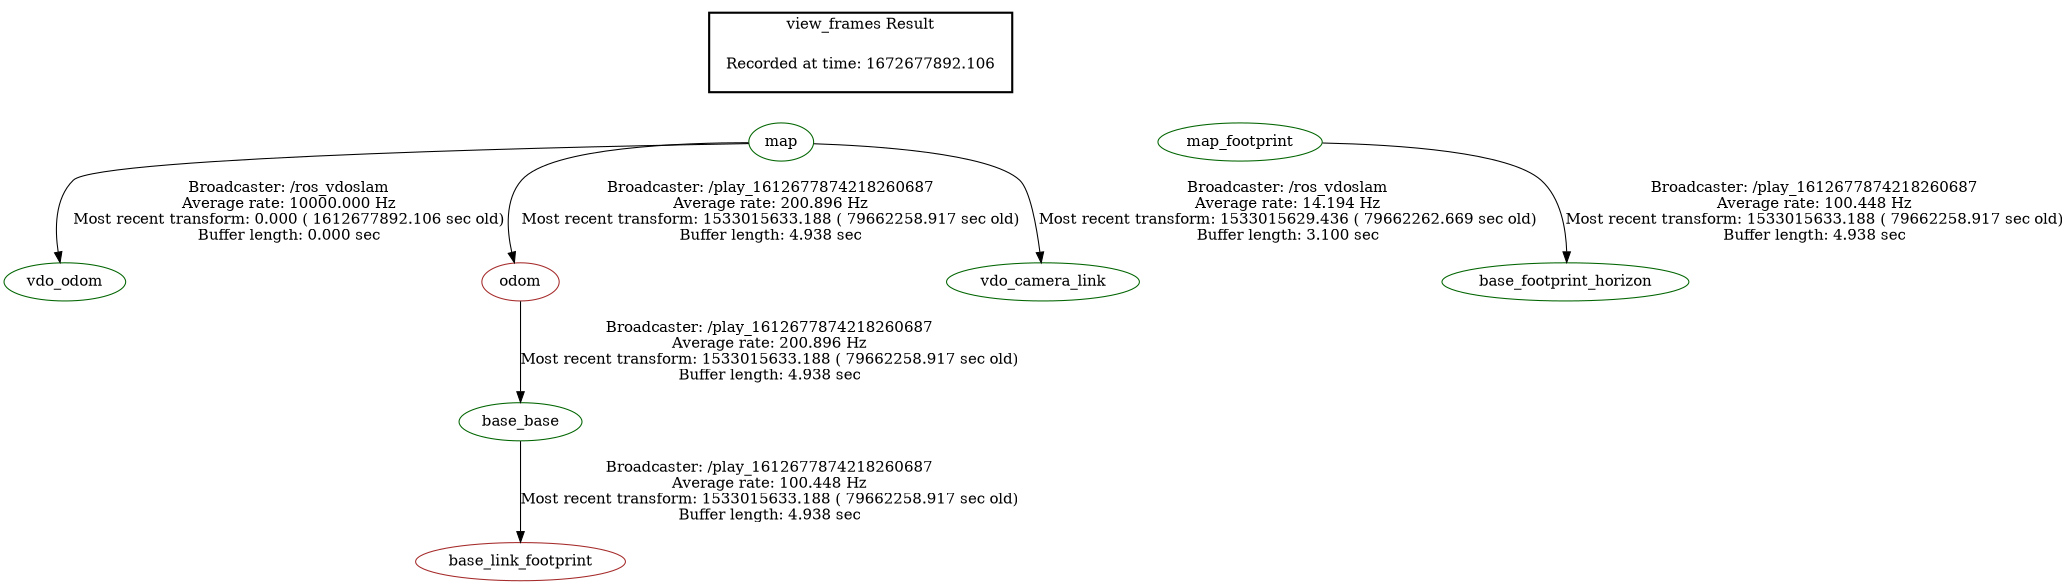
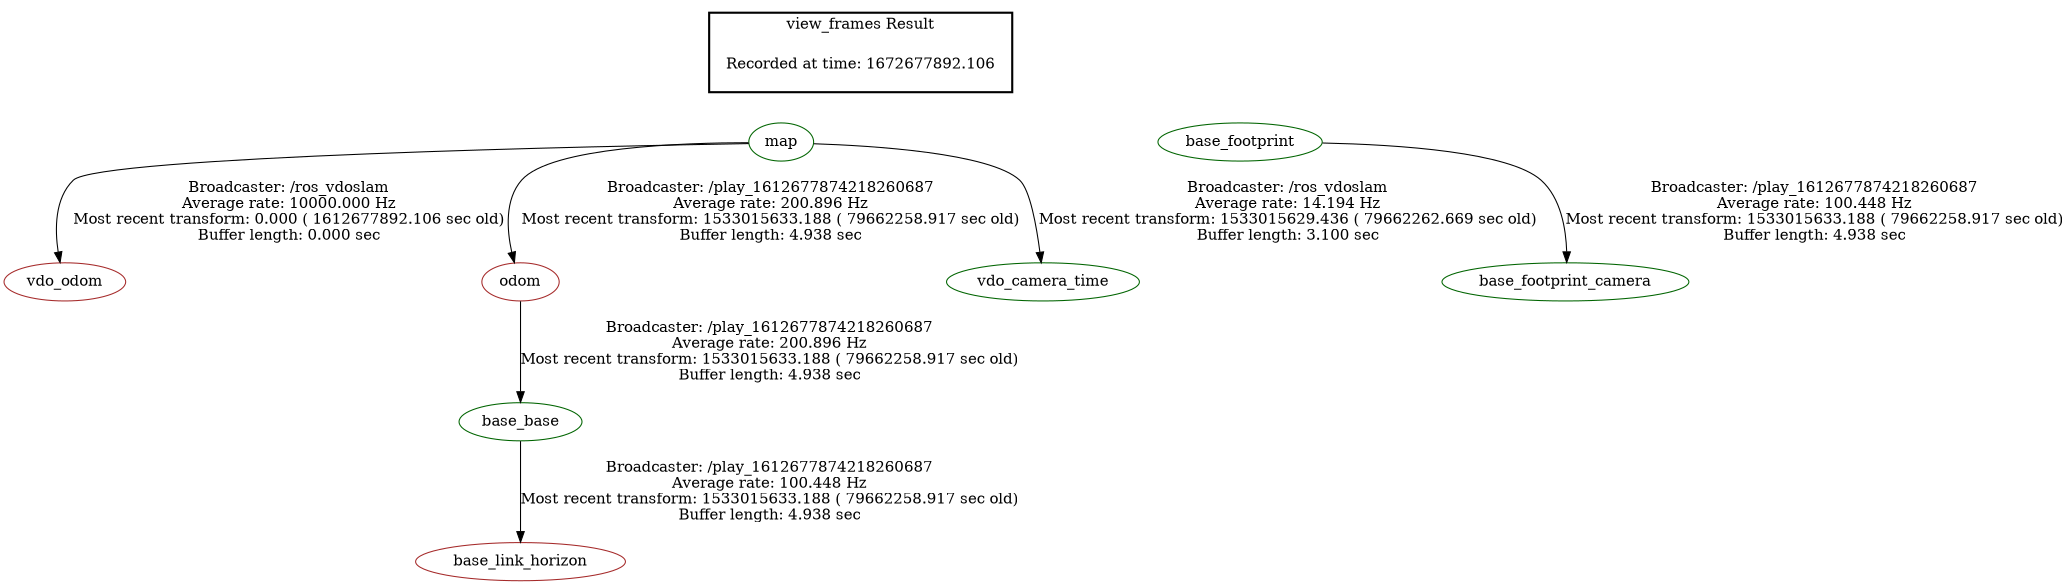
(1240, 142) -> (1240, 142)
(65, 282) -> (65, 282)
(1043, 282) -> (1043, 282)
(1565, 282) -> (1565, 282)
(521, 562) -> (521, 562)
